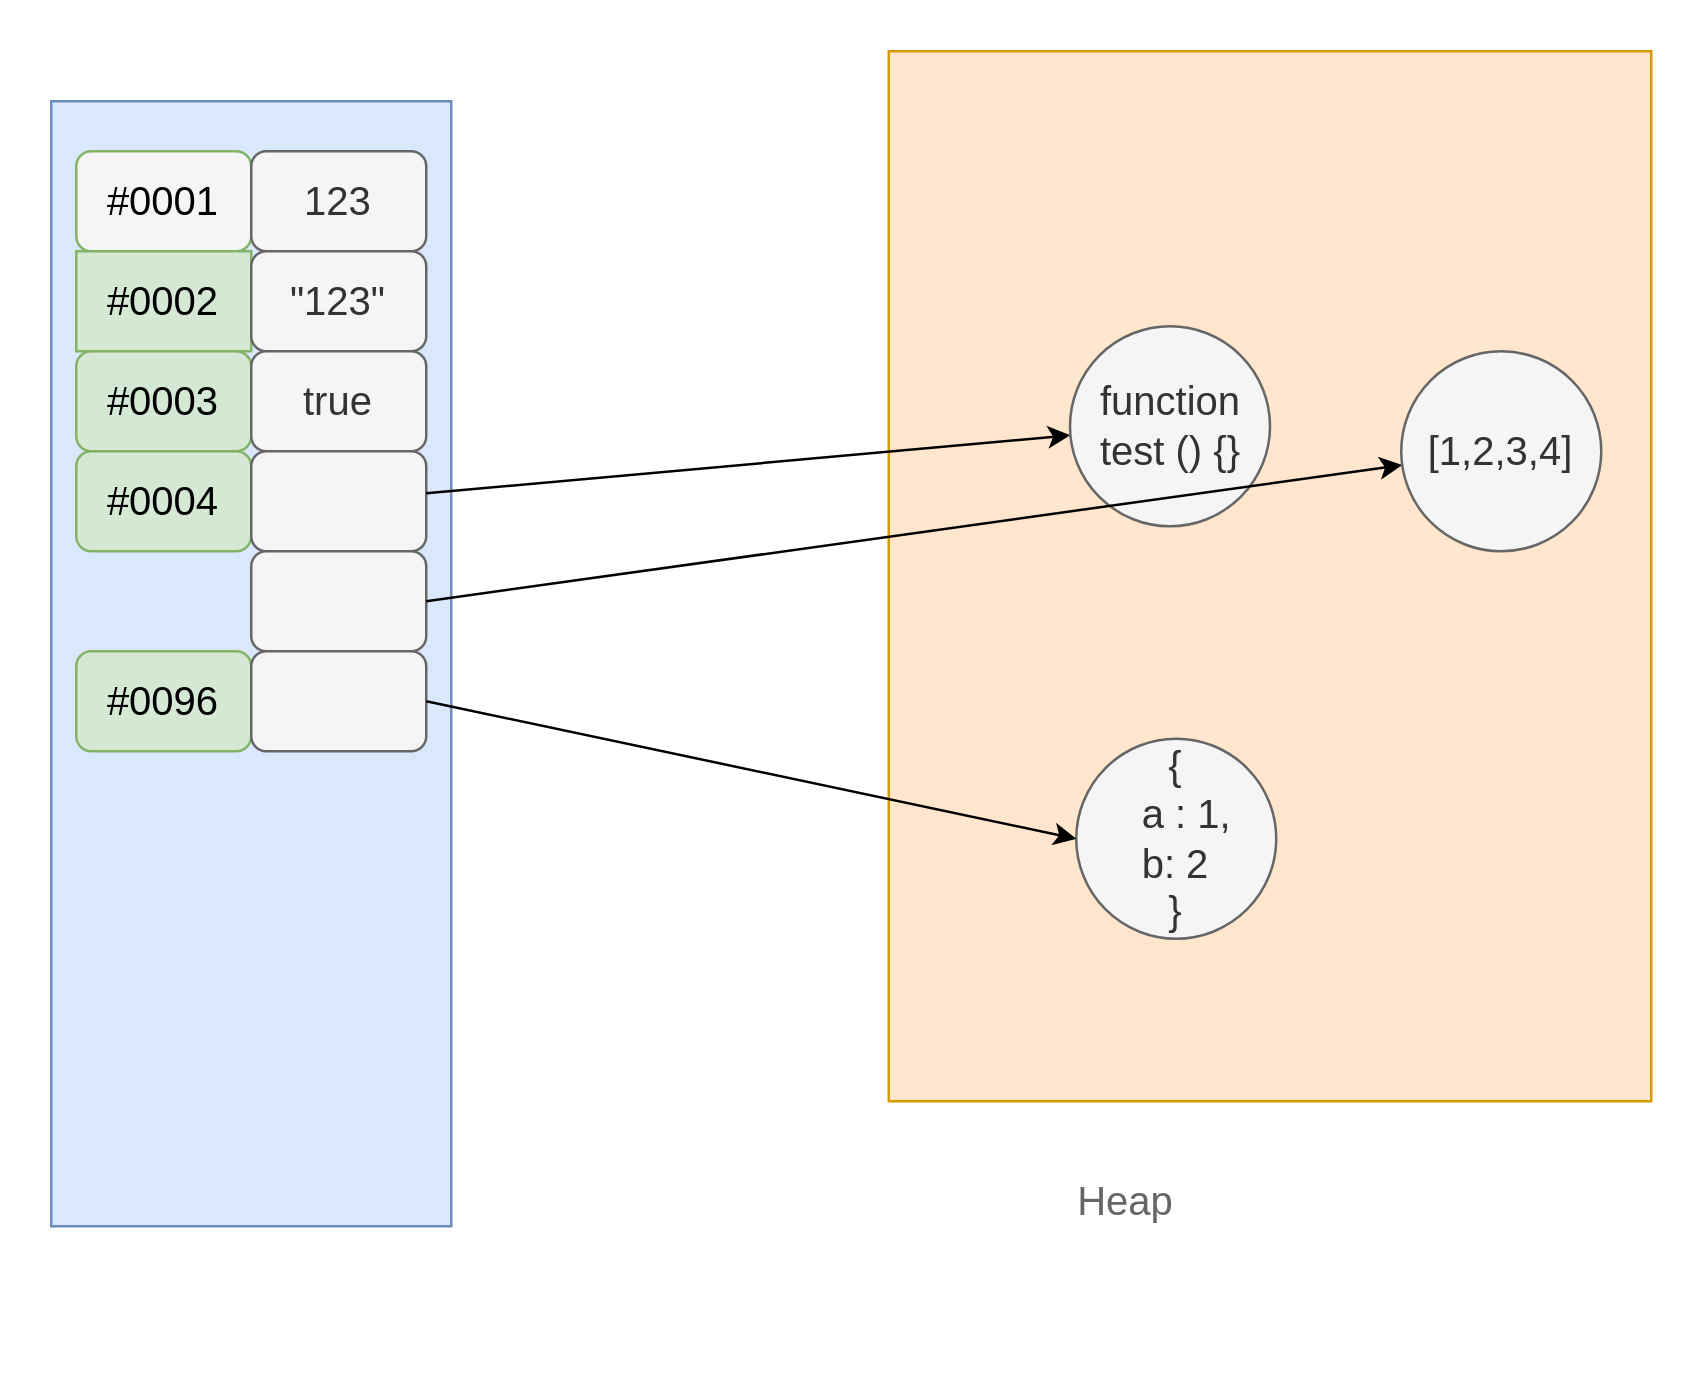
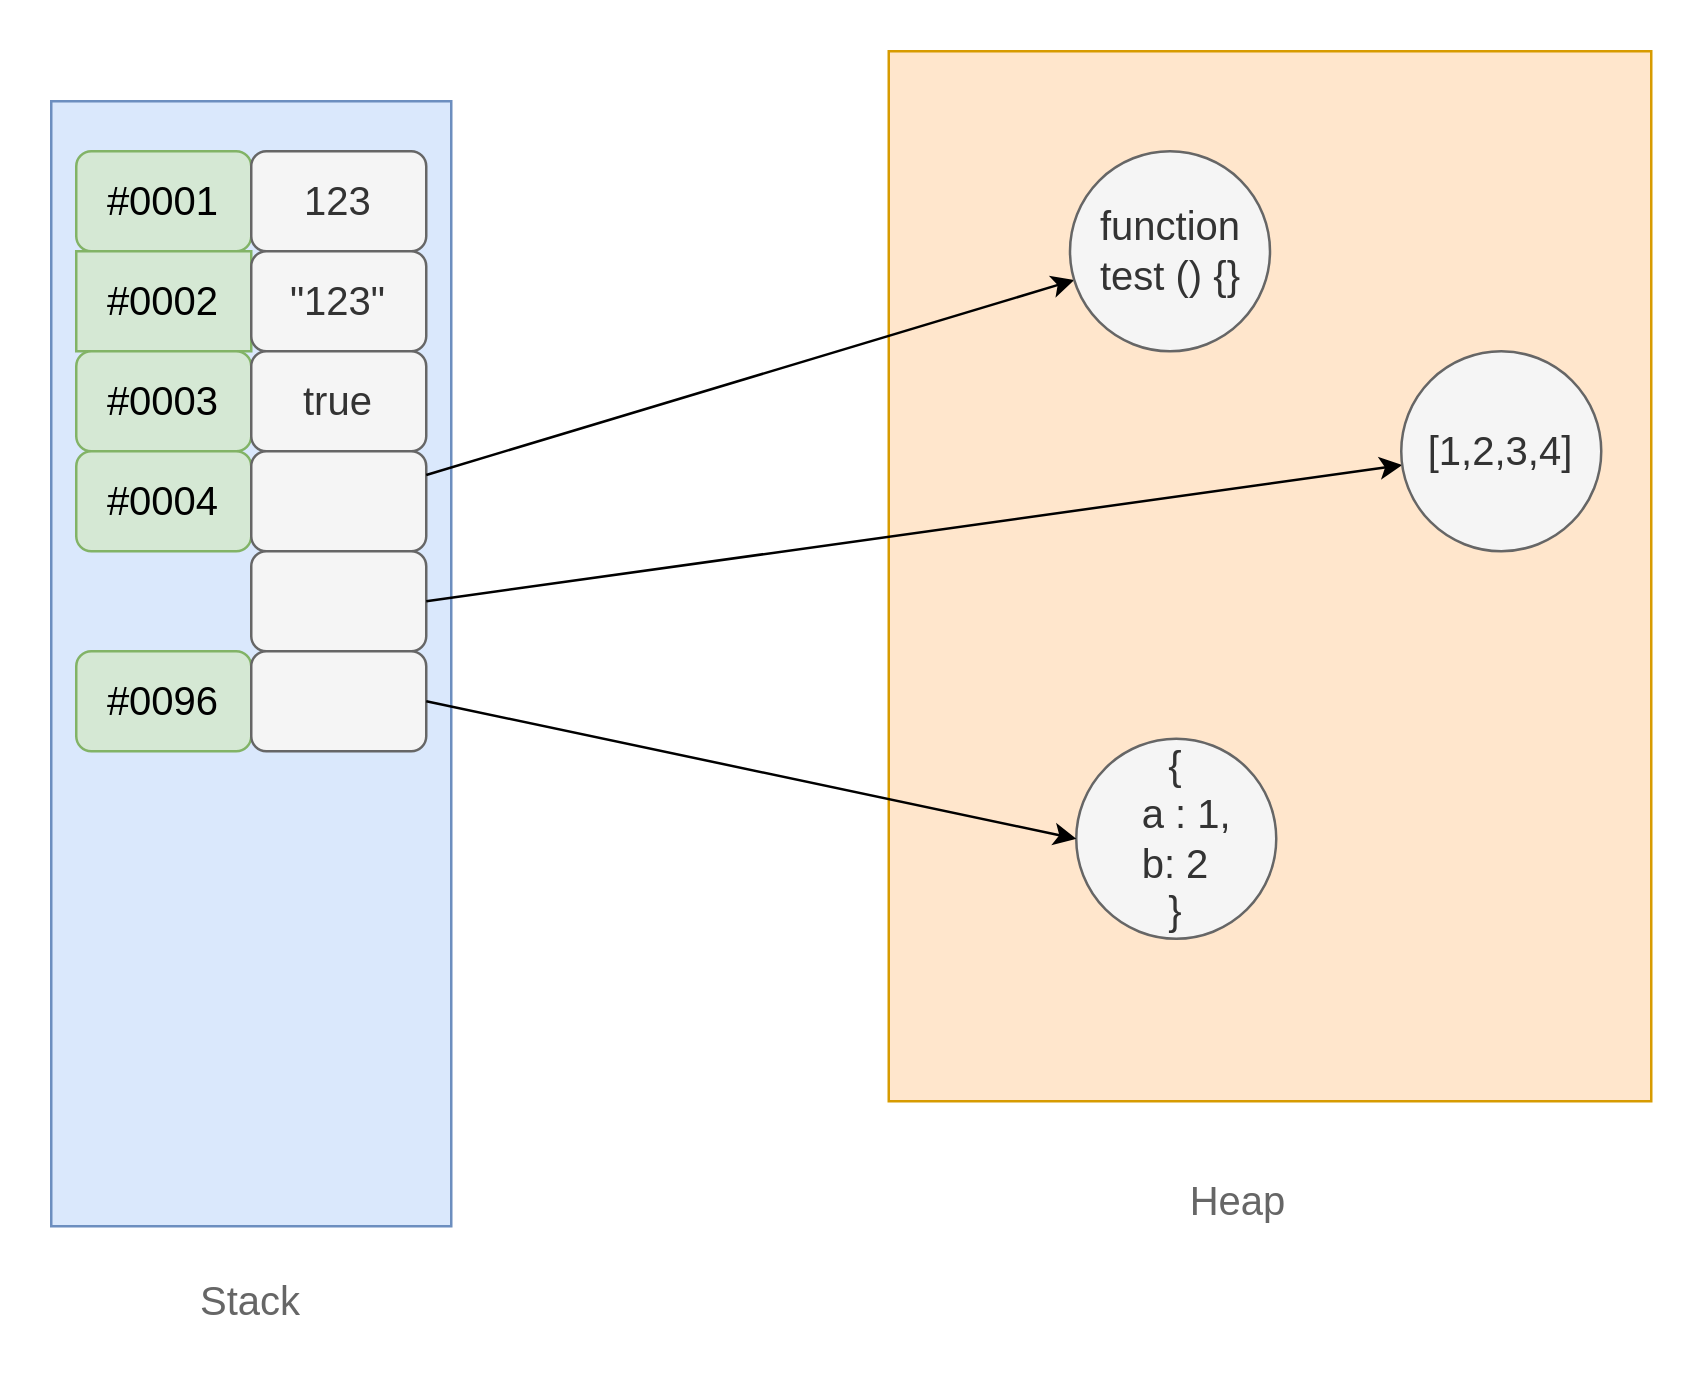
(164, 201) -> (164, 201)
(1170, 426) -> (1170, 251)
(1126, 1201) -> (1239, 1201)
none -> (251, 1301)
